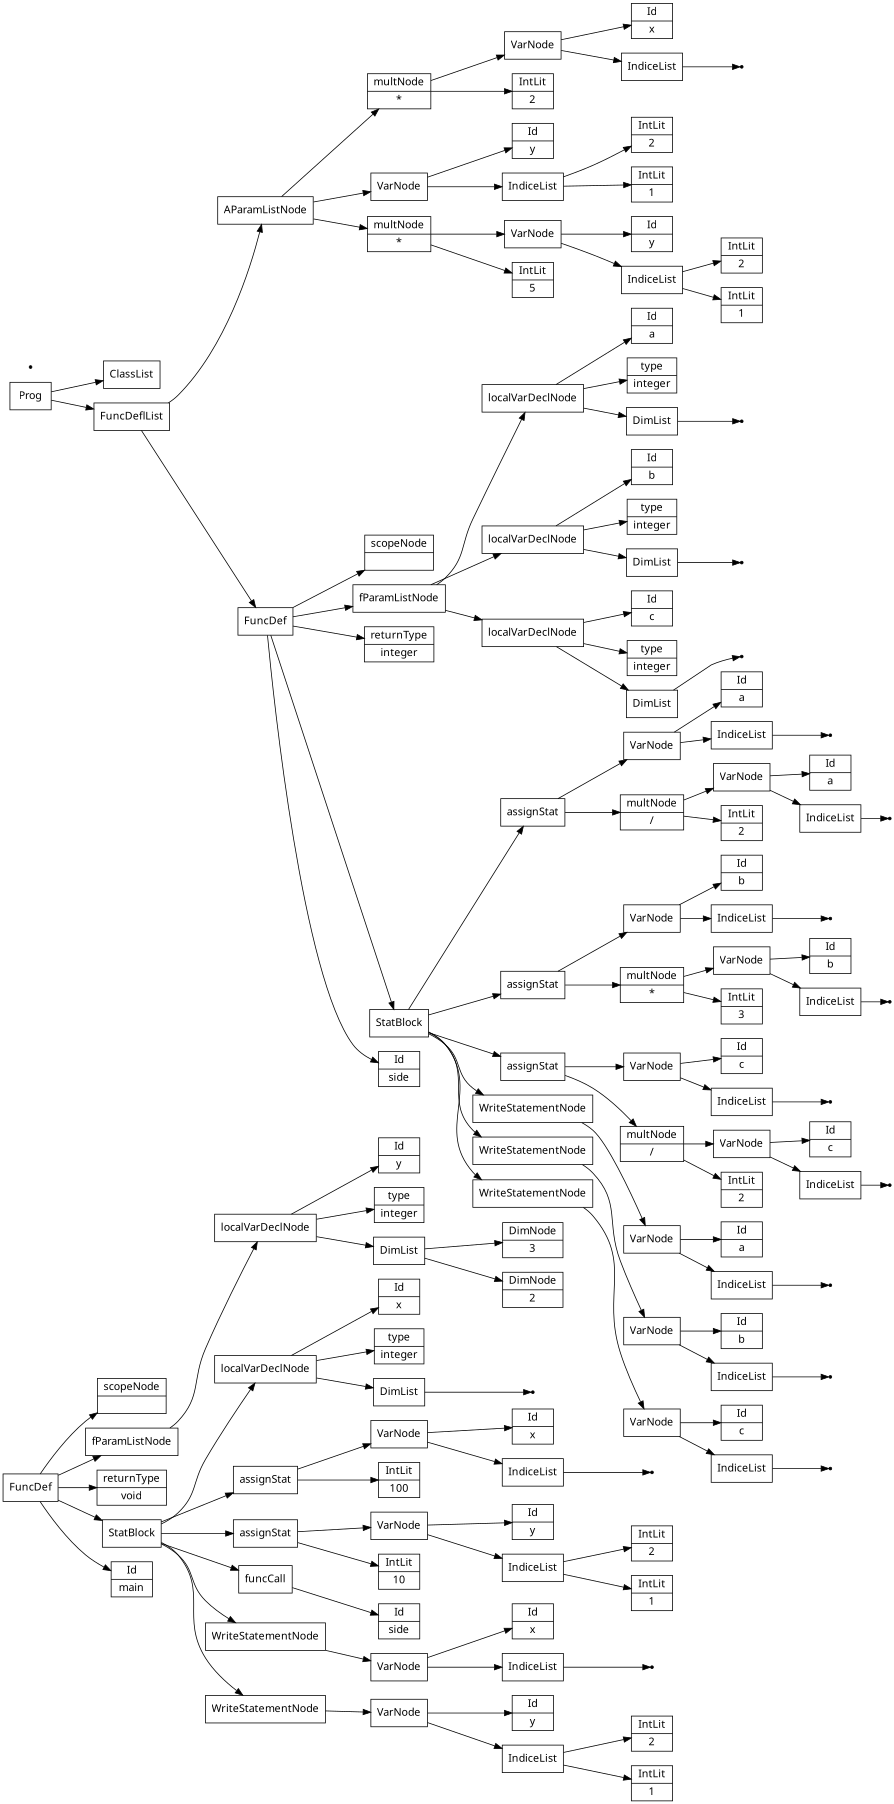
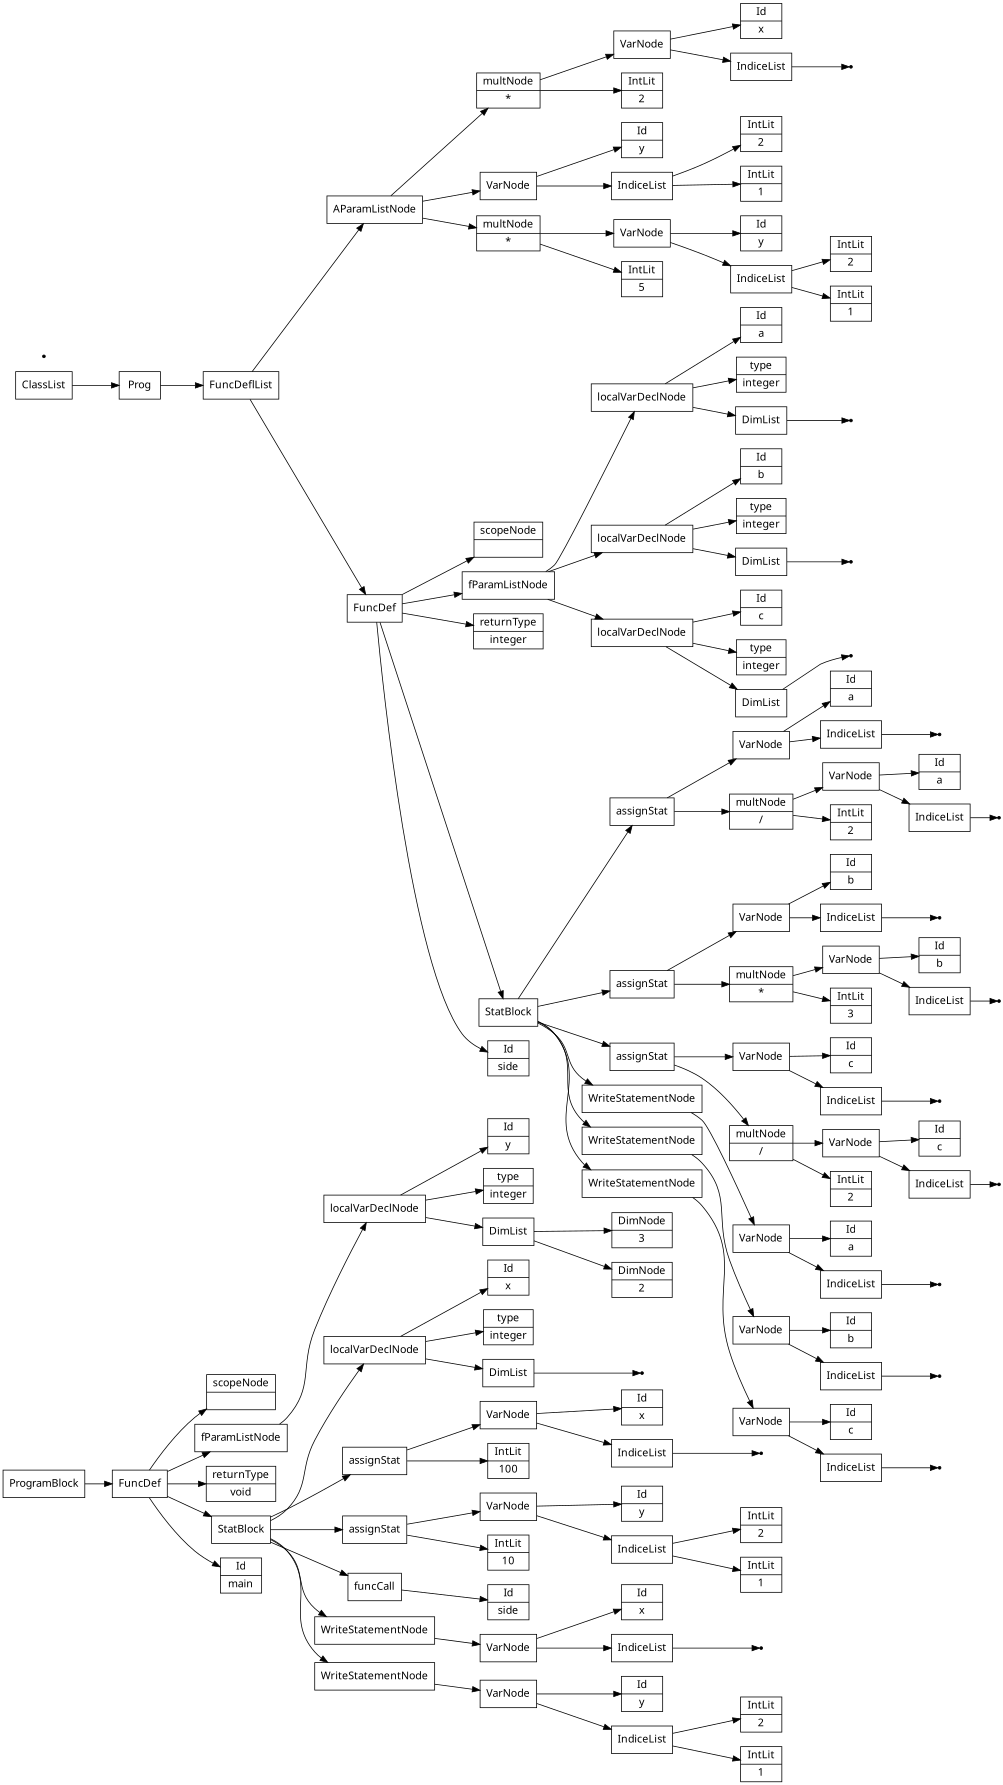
(73, 387) -> (92, 385)
none -> (44, 1484)
